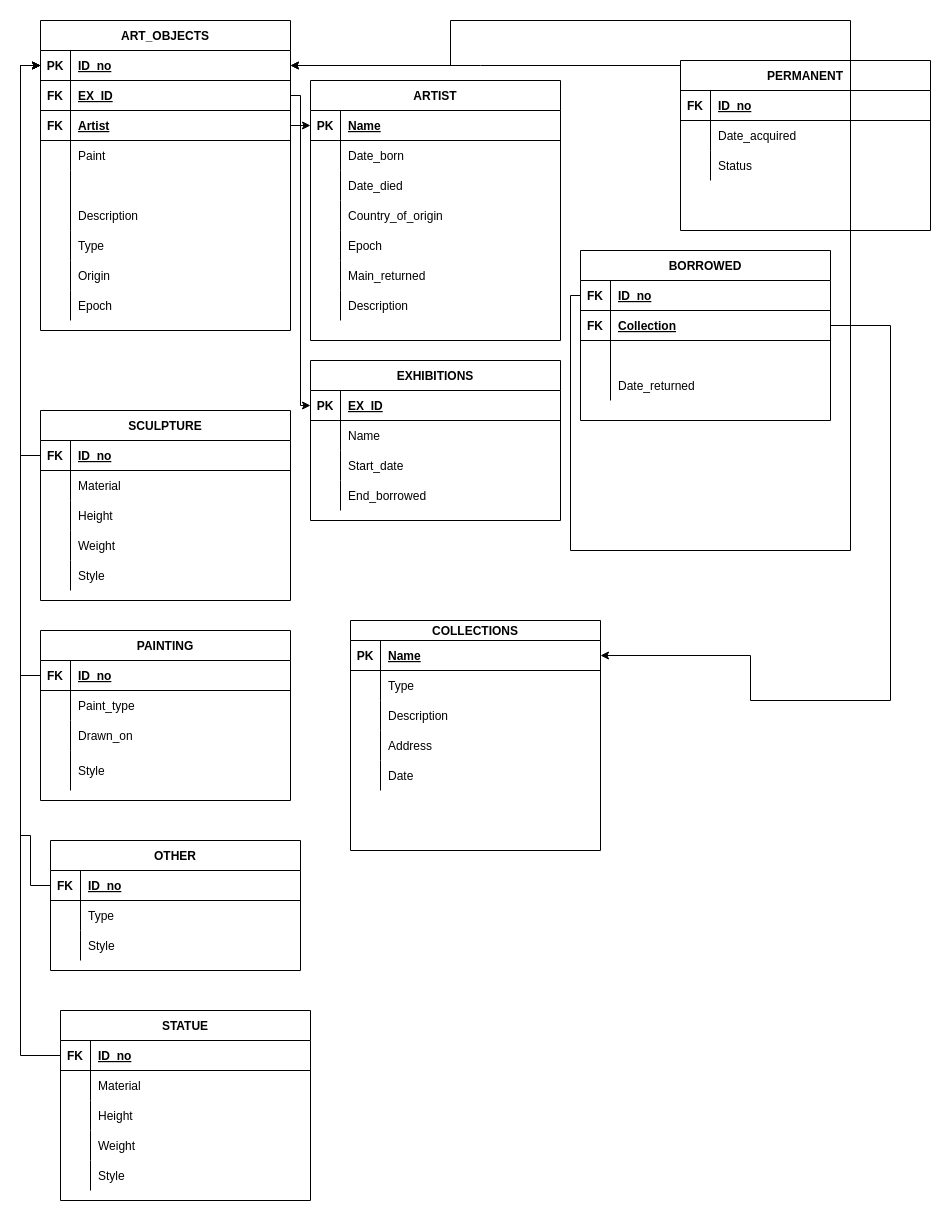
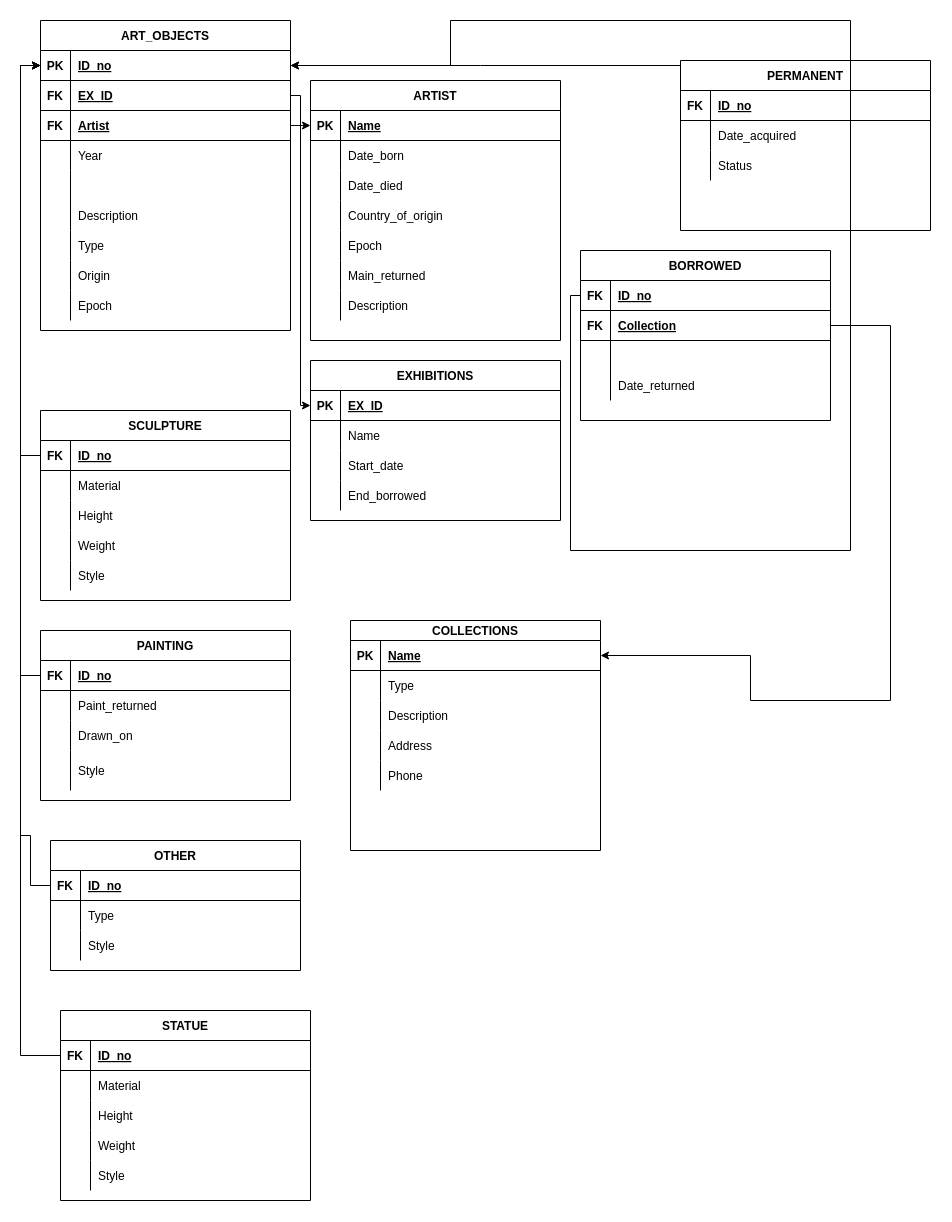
(93, 156) -> (91, 156)
(110, 706) -> (123, 706)
(401, 776) -> (405, 776)
